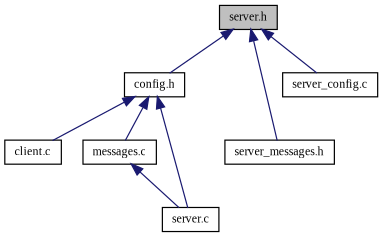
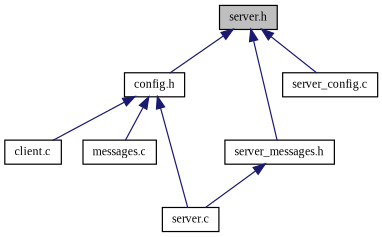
(160, 190) -> (230, 189)
